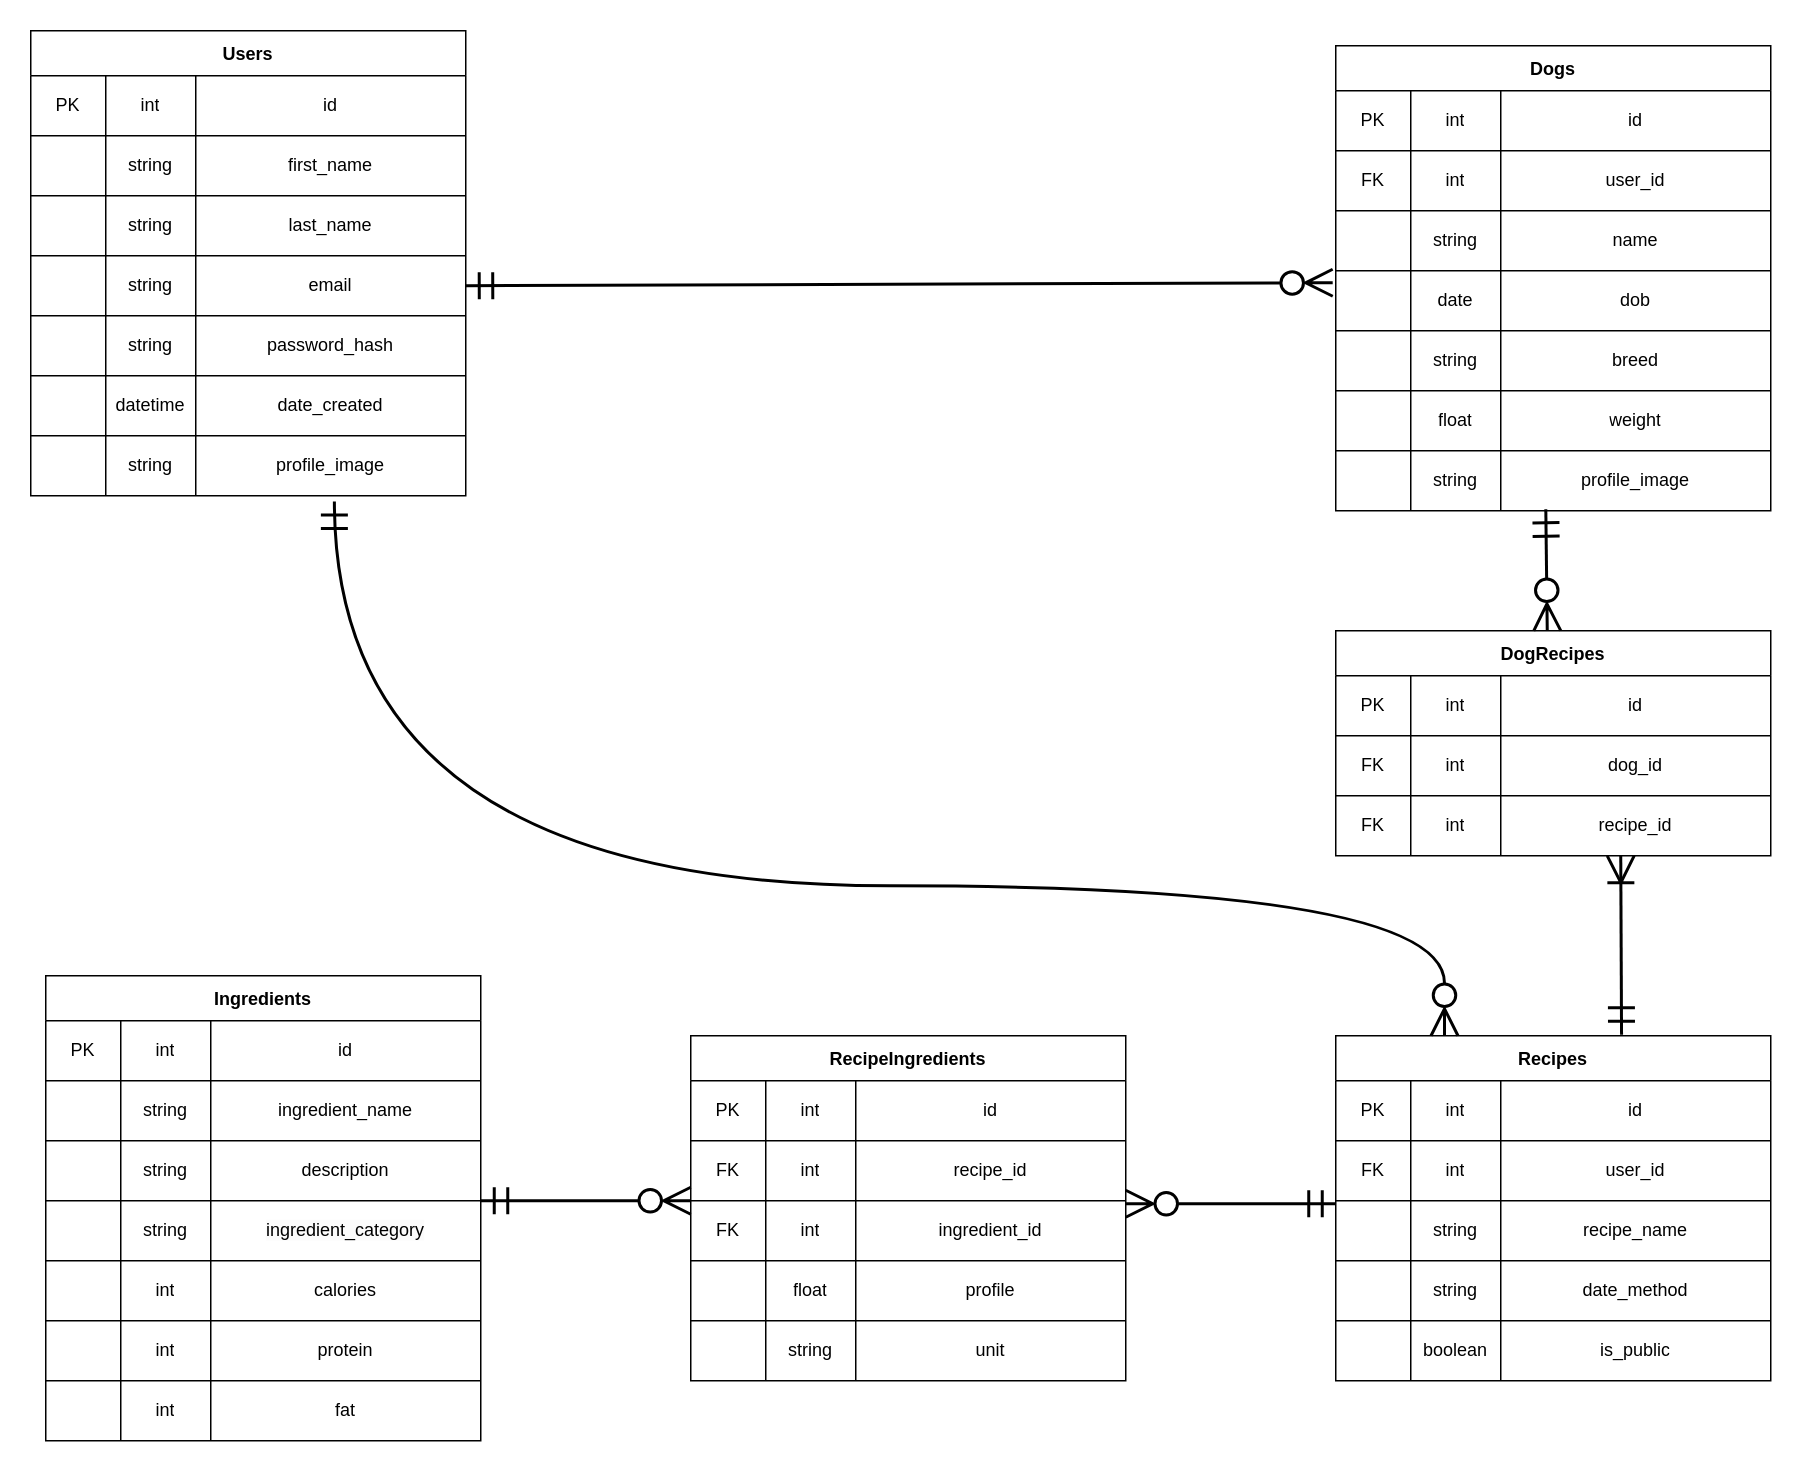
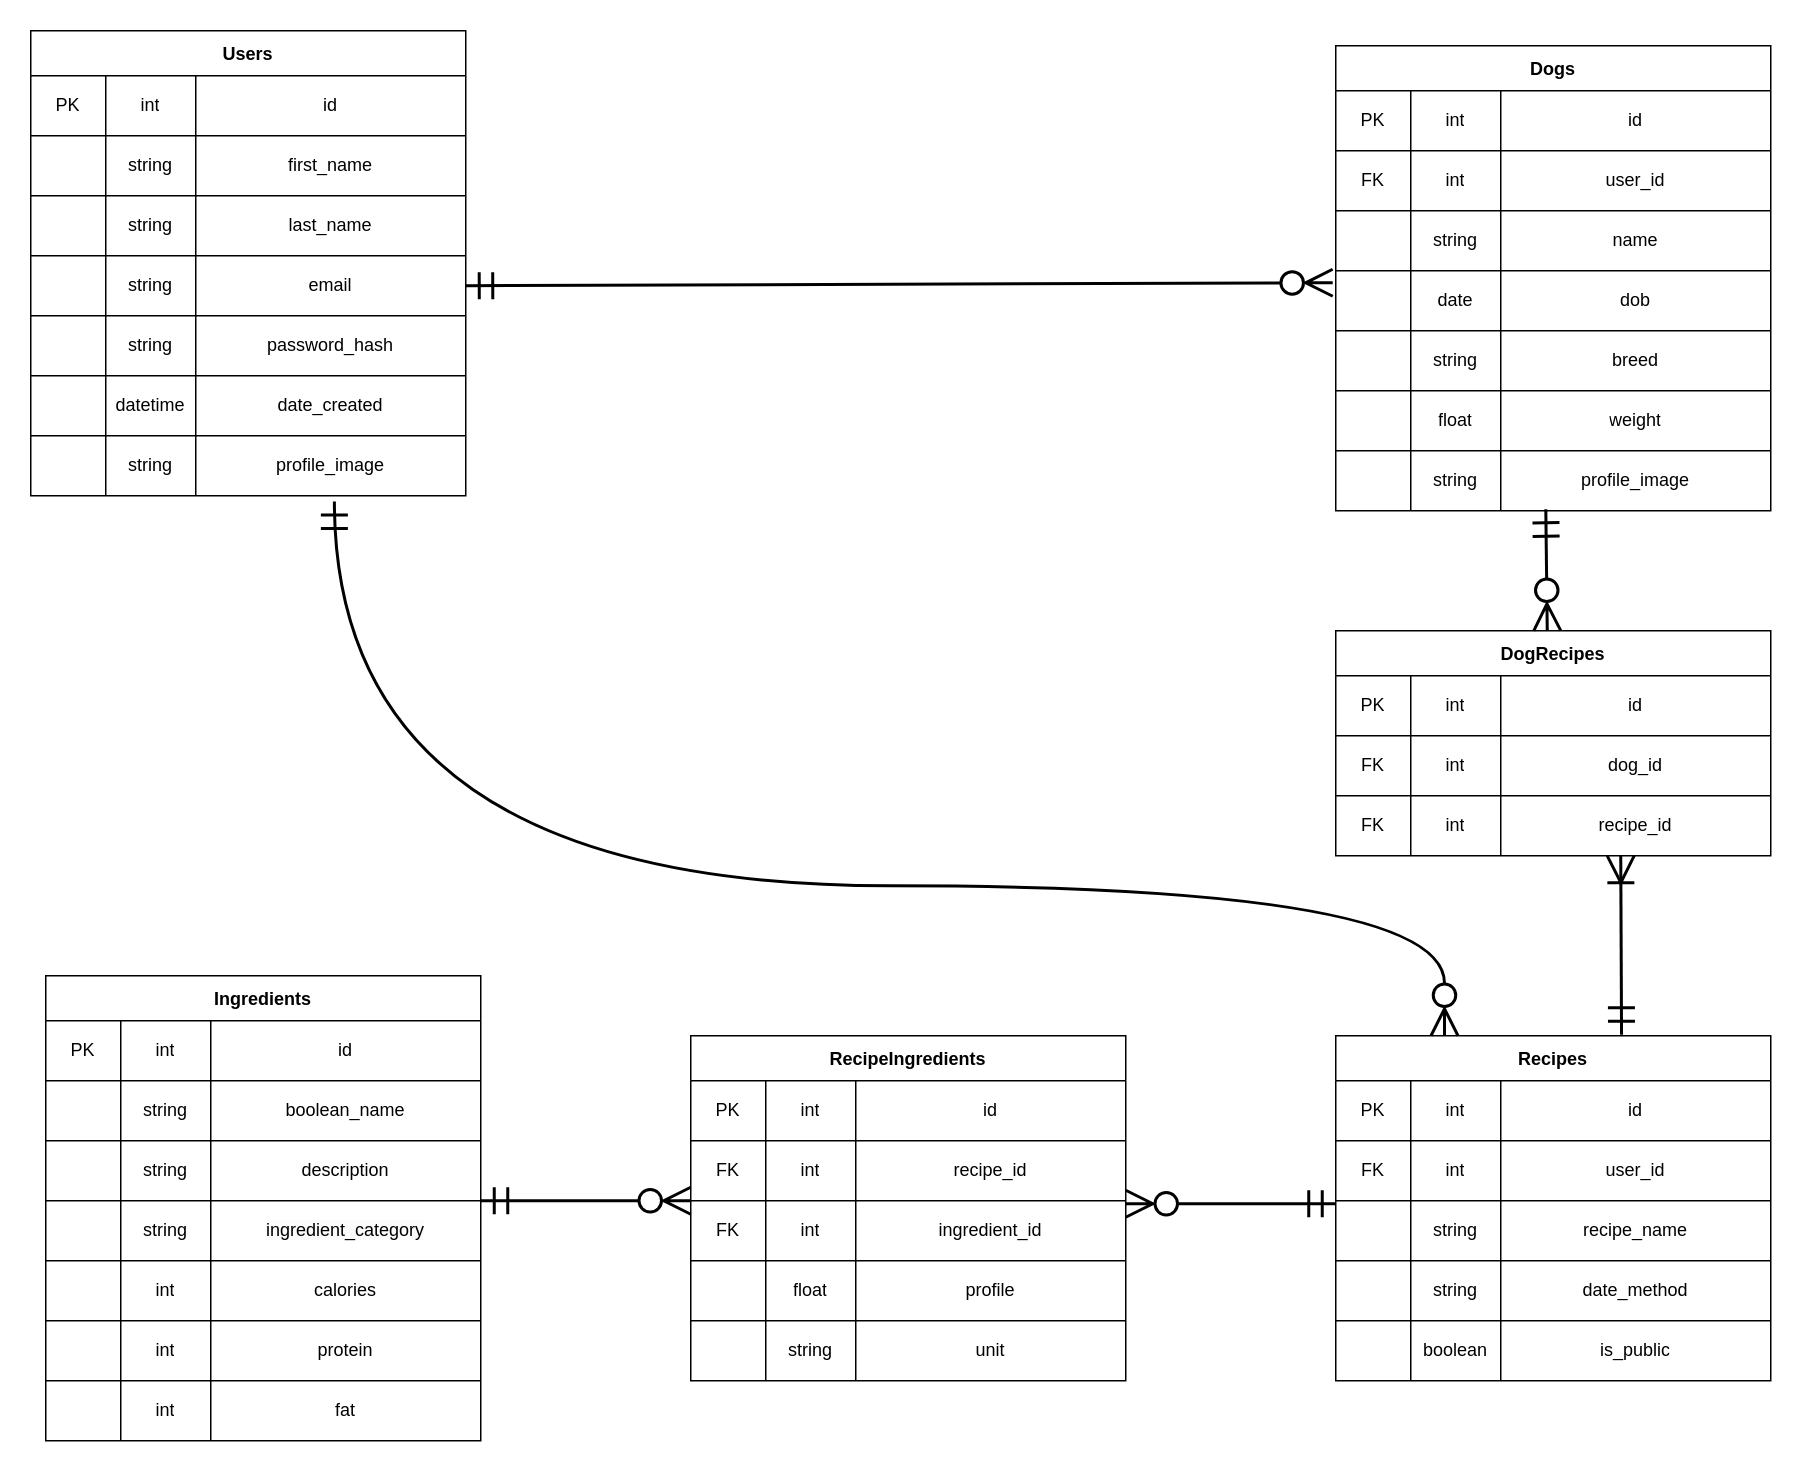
(346, 1111) -> (346, 1111)
